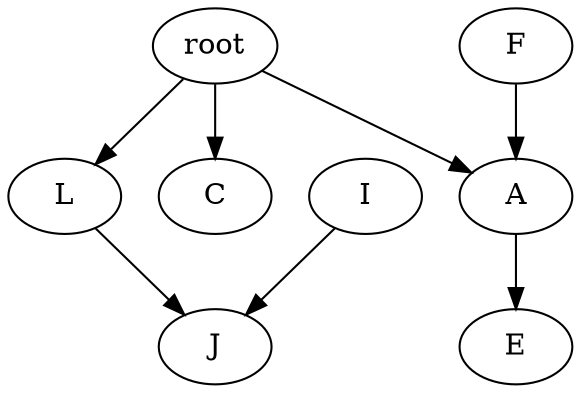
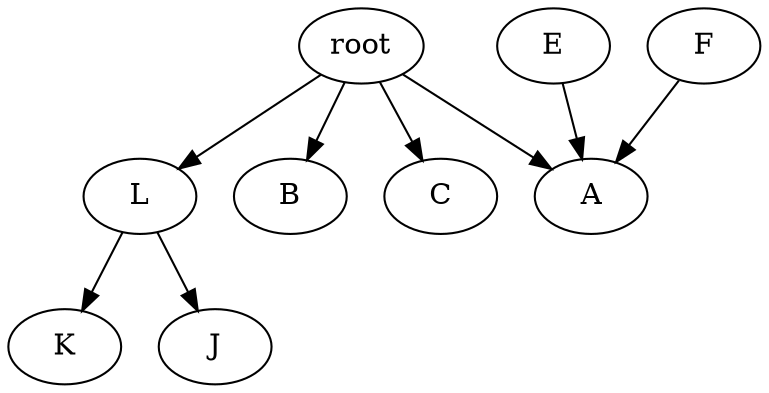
none -> (290, 196)
(366, 196) -> none
(516, 261) -> (570, 111)
none -> (65, 347)
